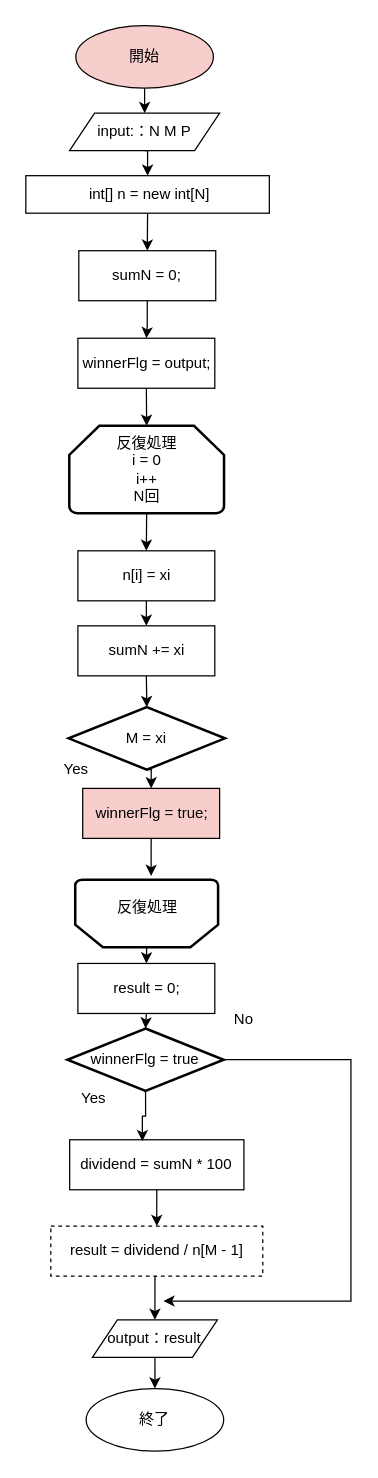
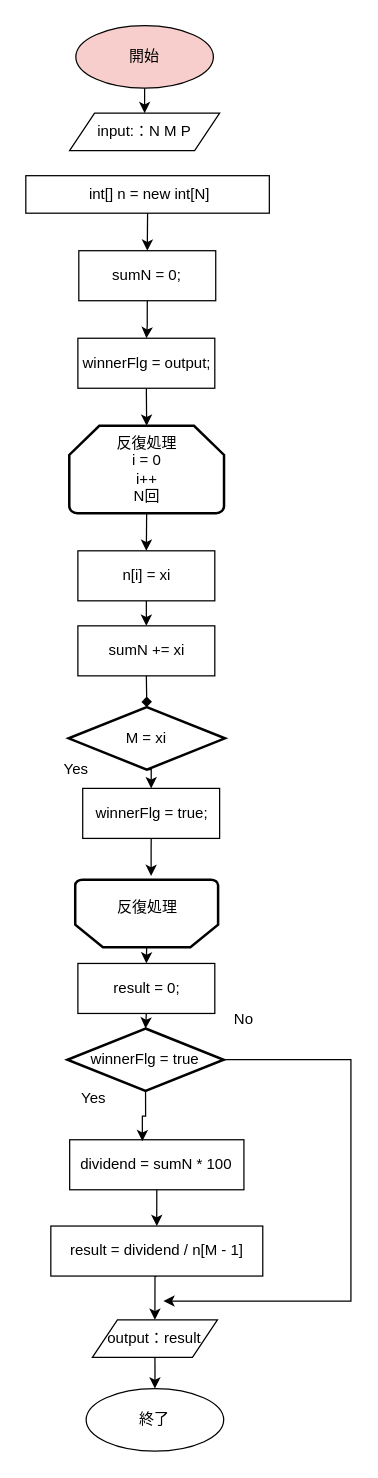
(147, 158) -> none
(146, 697) -> (146, 696)
(151, 813) -> (151, 813)
(157, 1251) -> (157, 1251)
